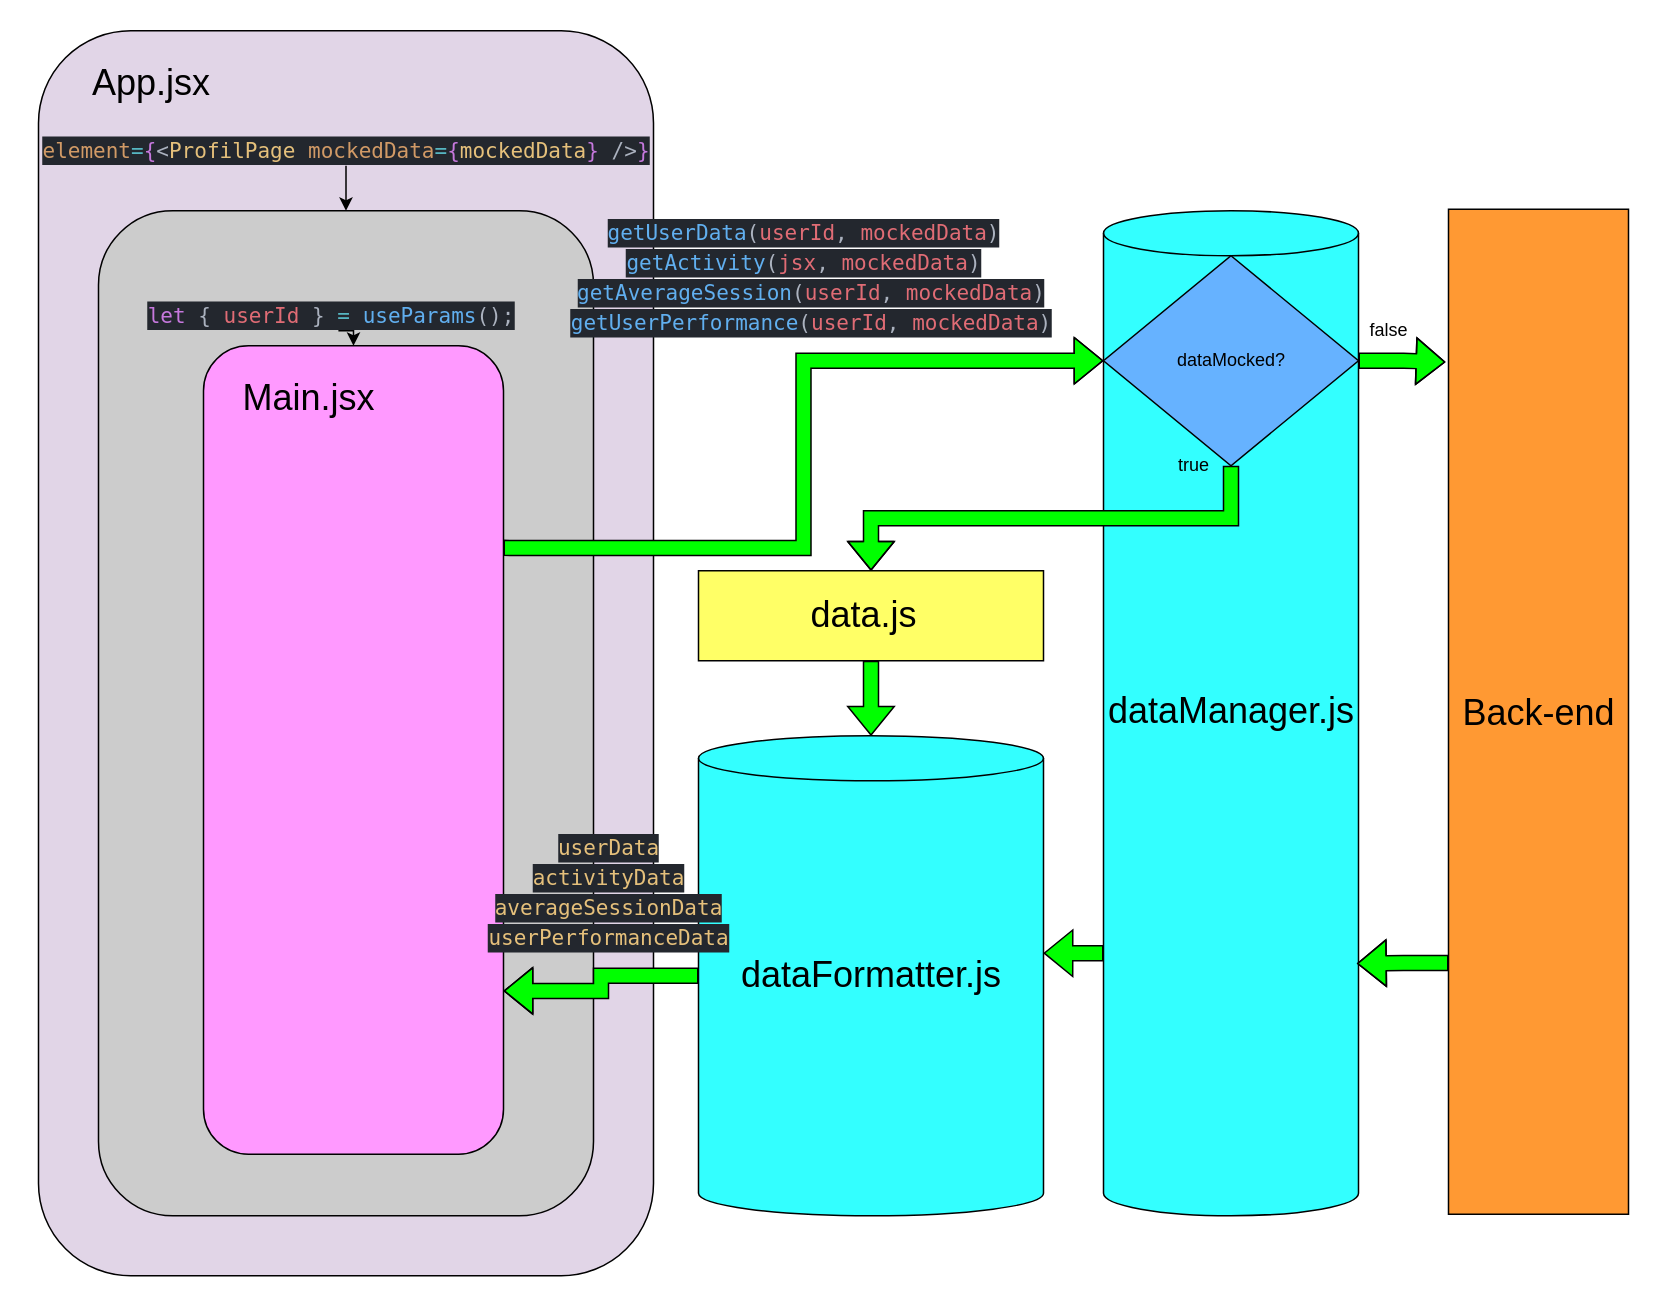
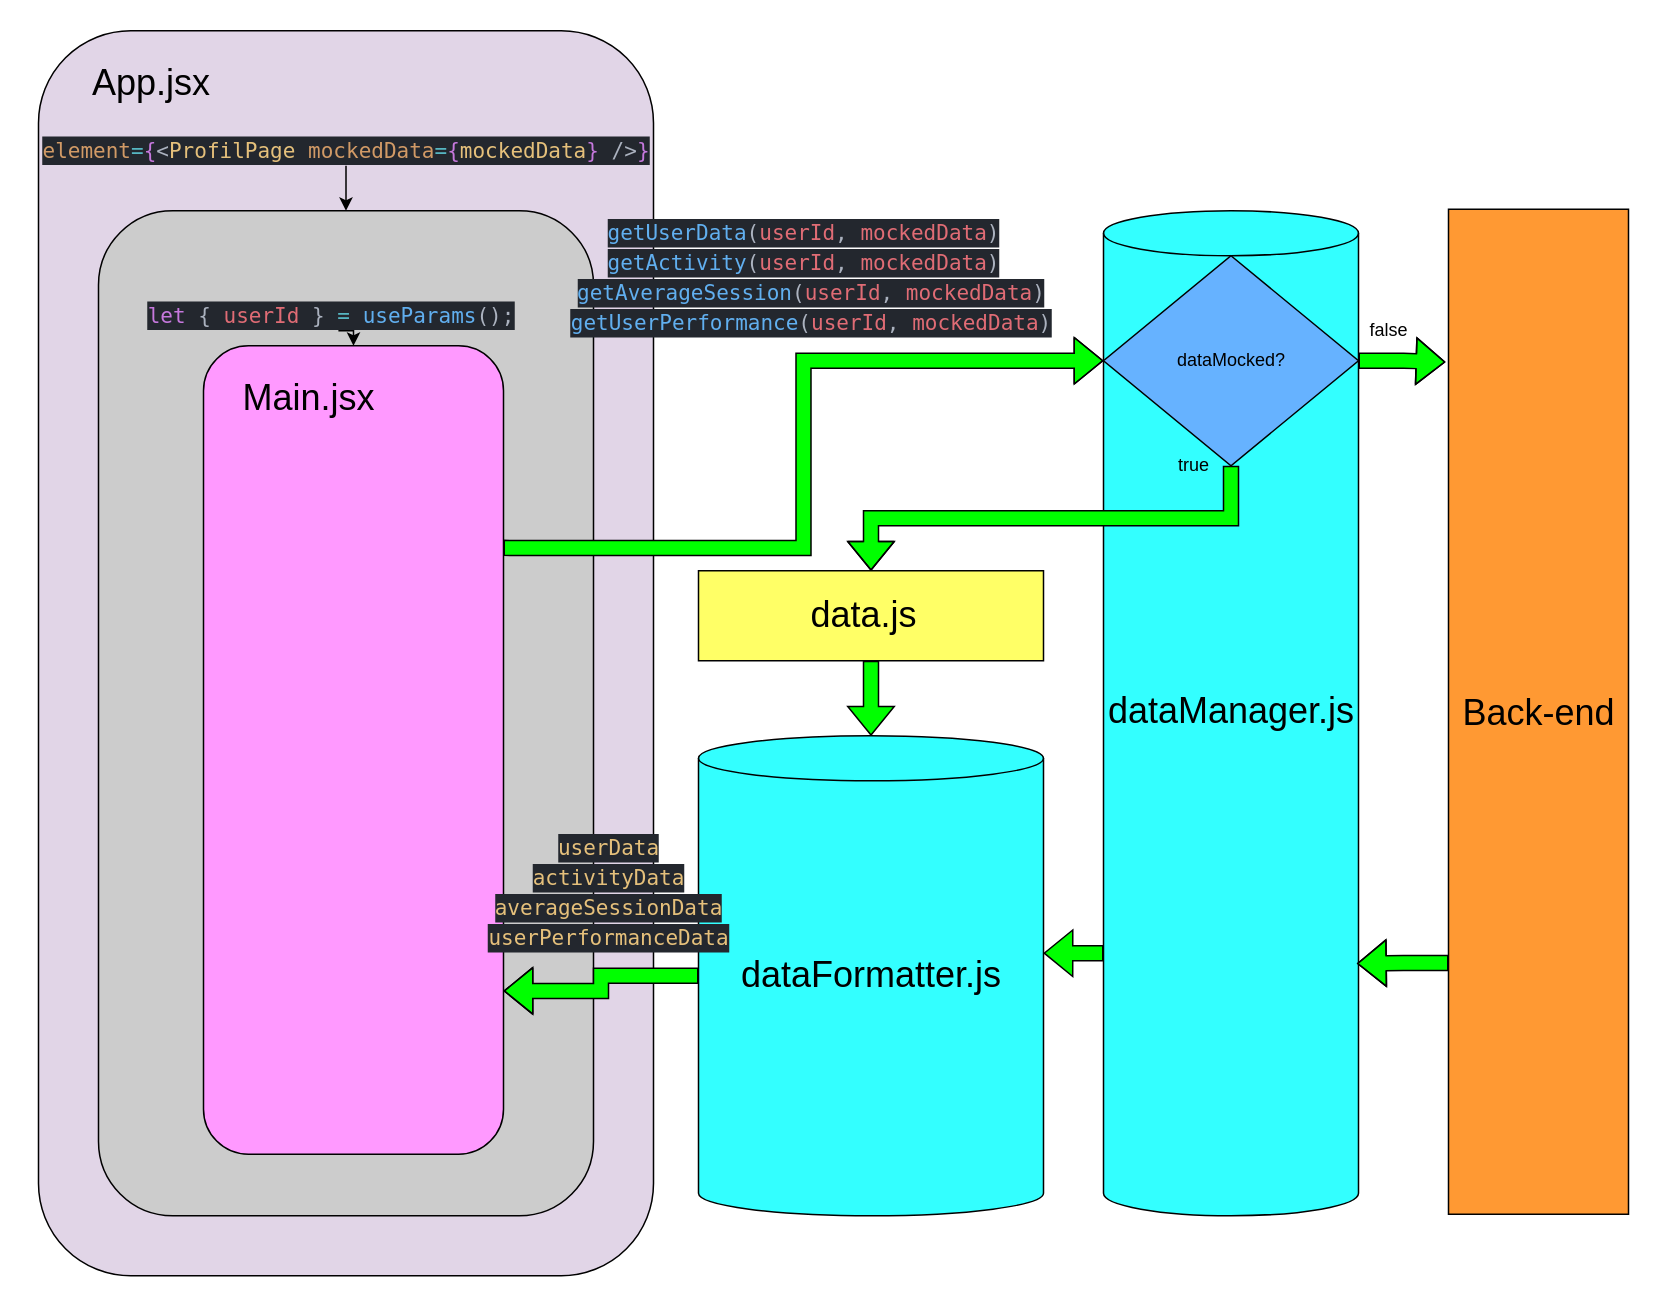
(804, 263) -> (804, 263)
